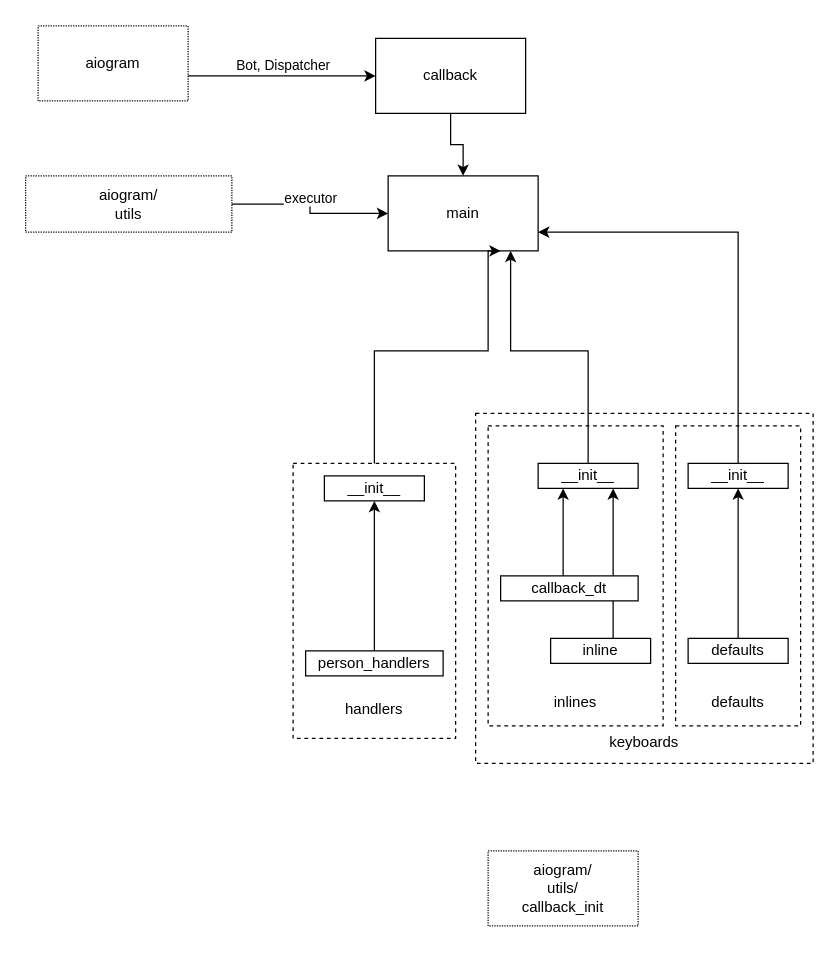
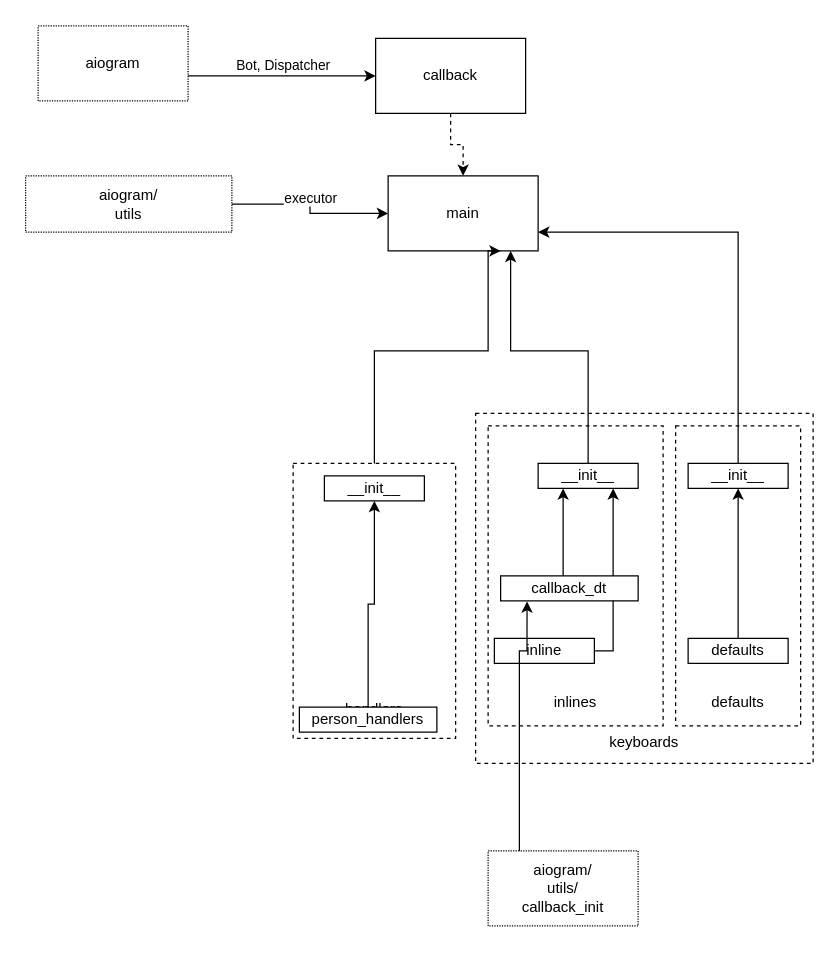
(454, 144) -> (454, 144)
(601, 651) -> (544, 651)
(374, 663) -> (368, 719)
none -> (519, 727)
